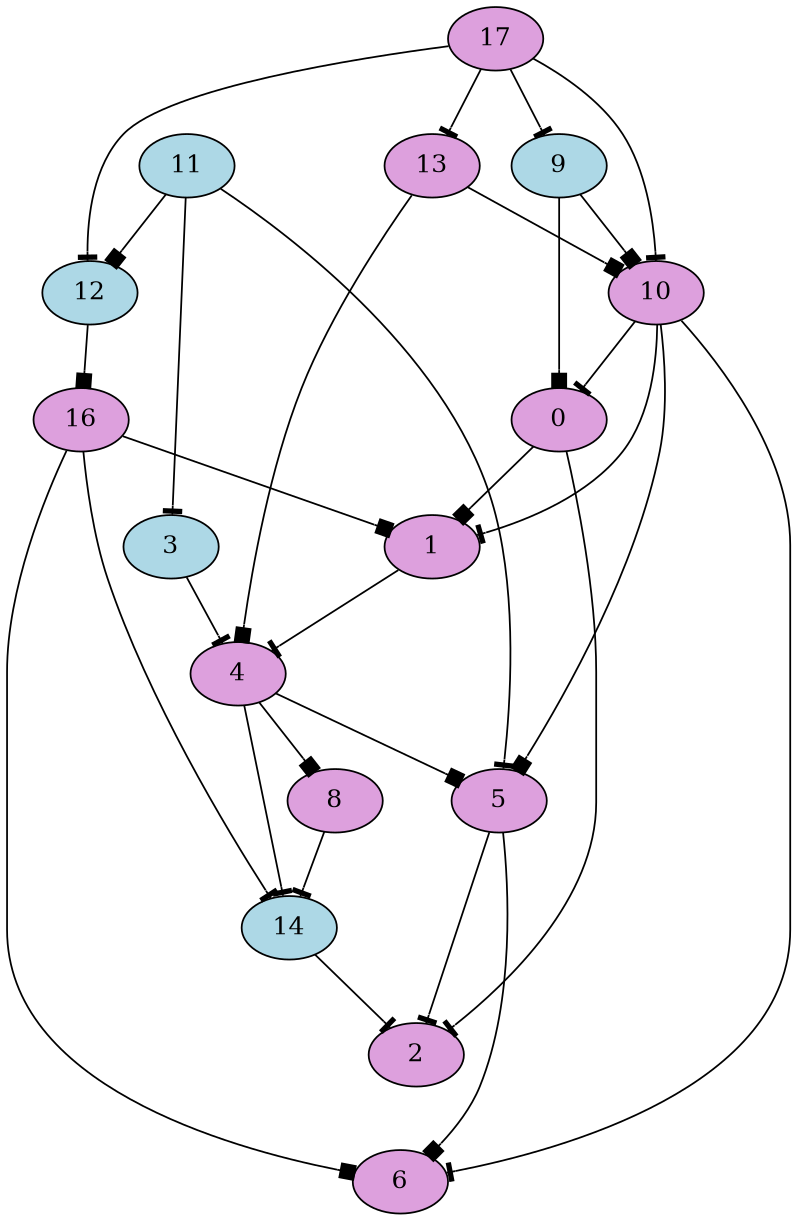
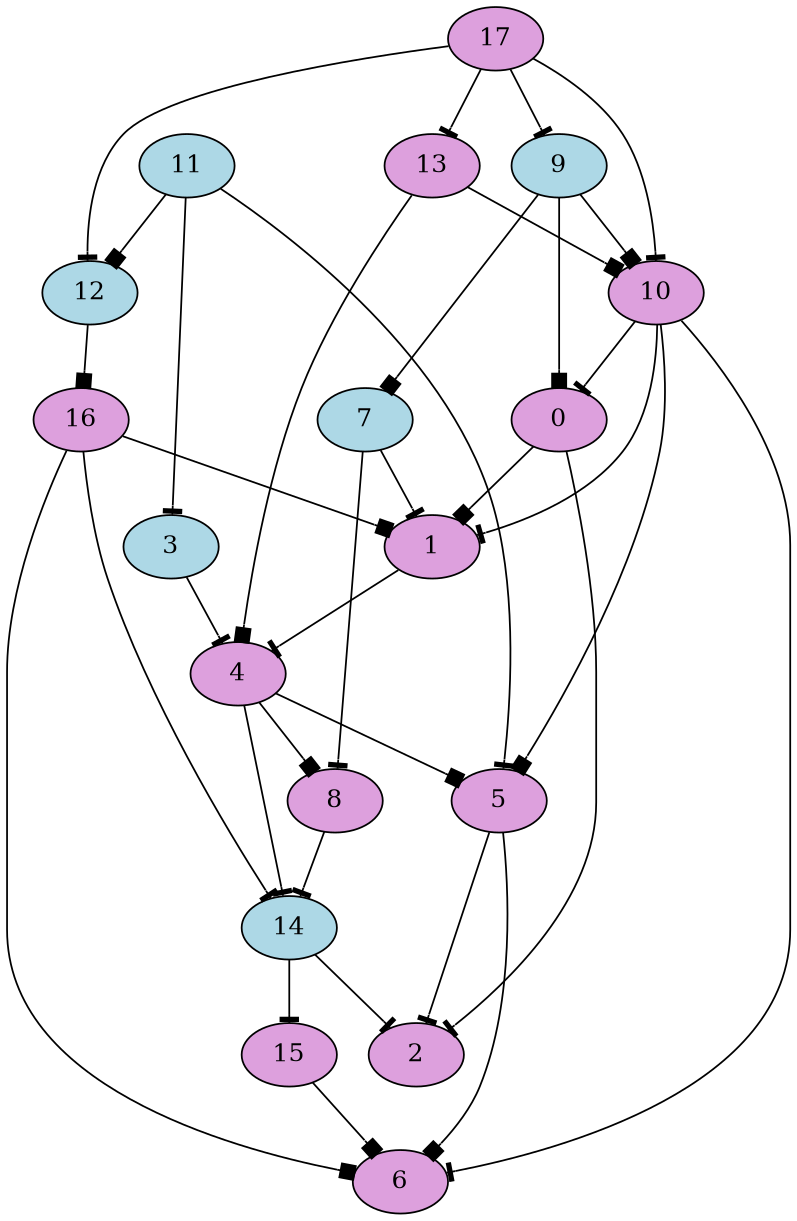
none -> (365, 420)
none -> (289, 1055)
